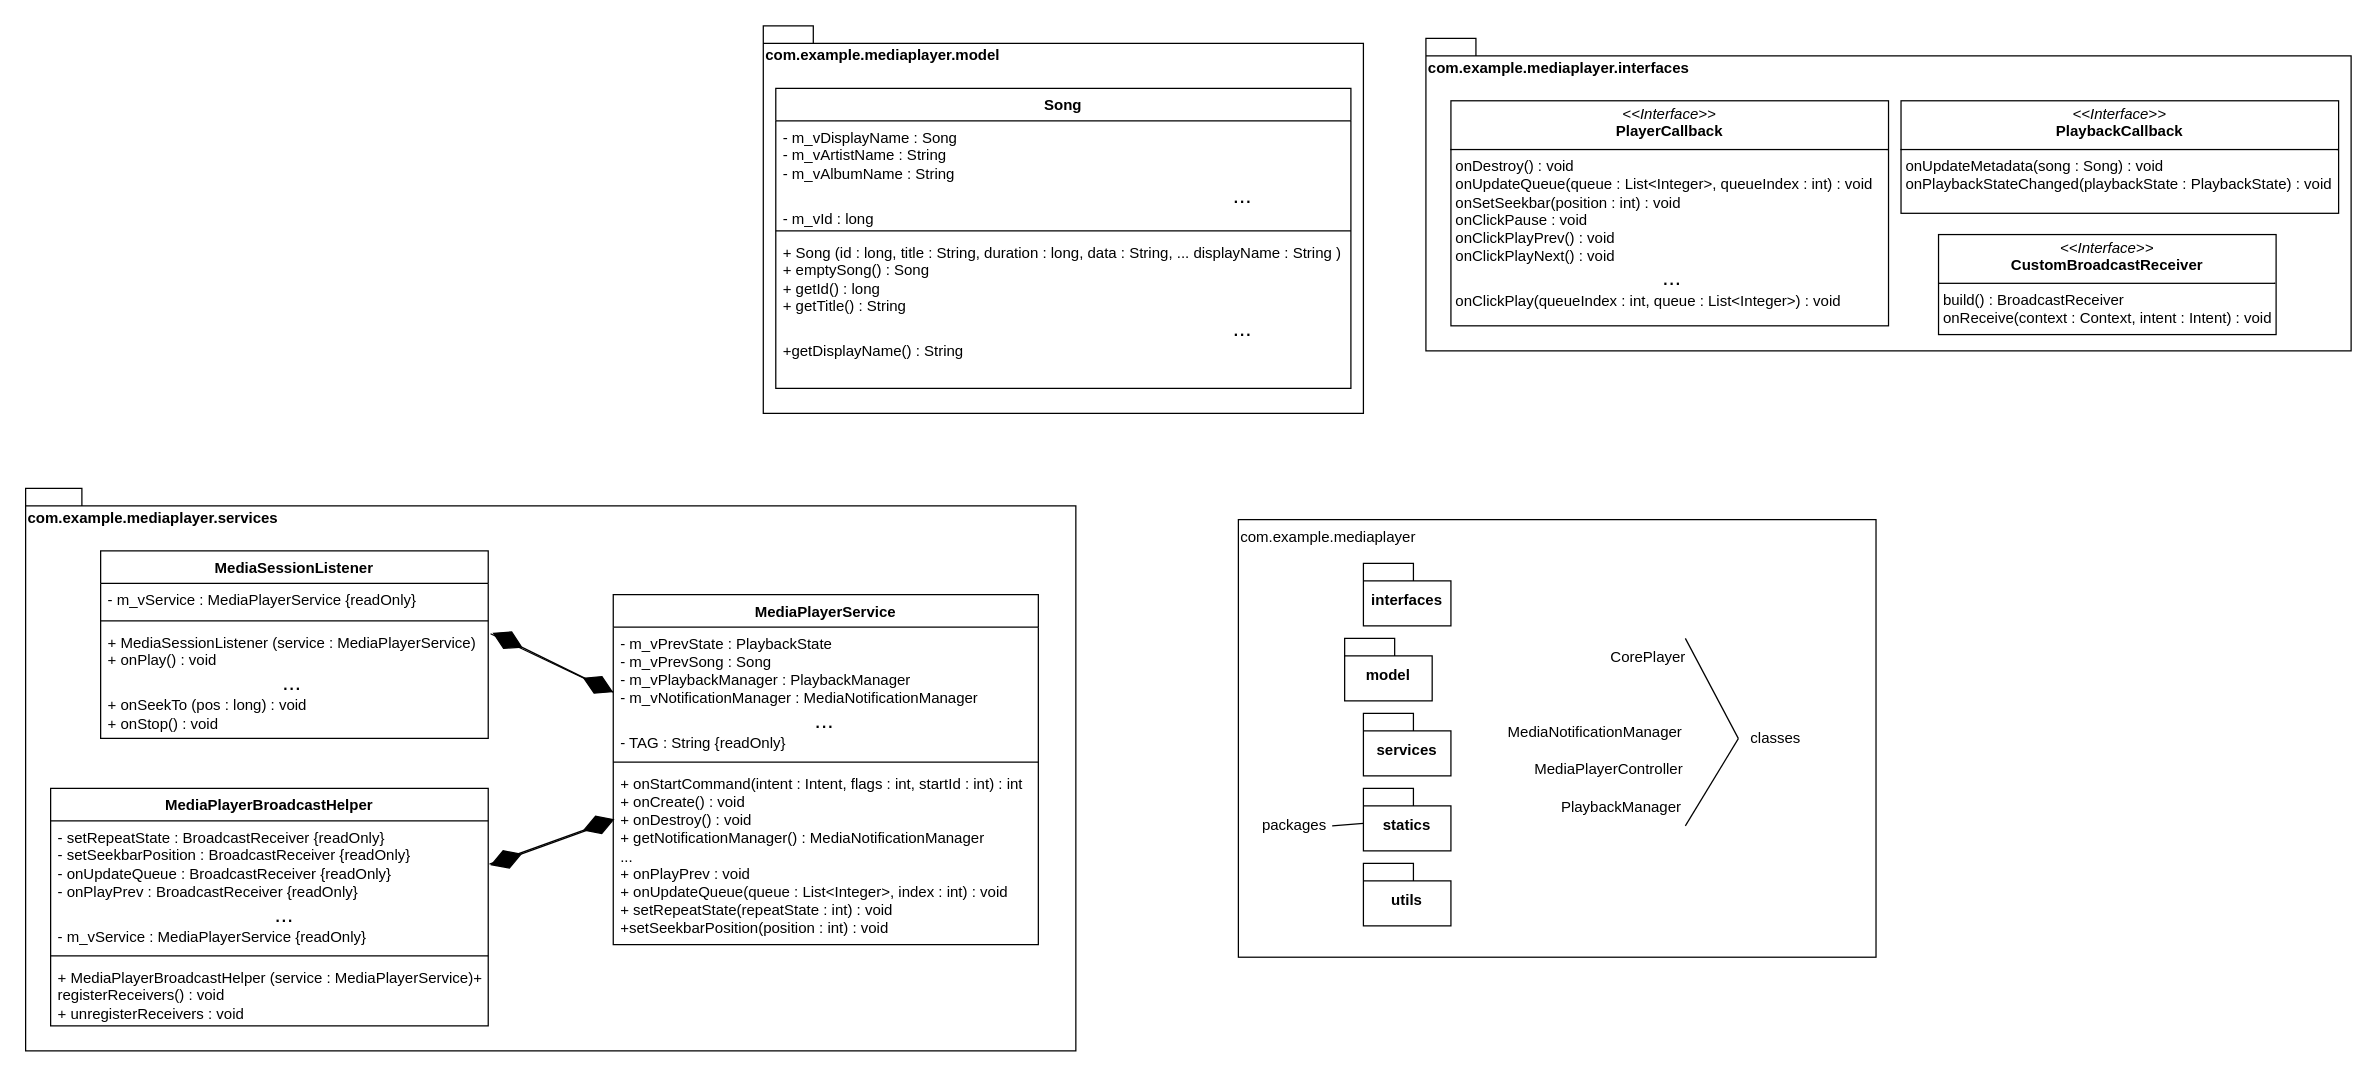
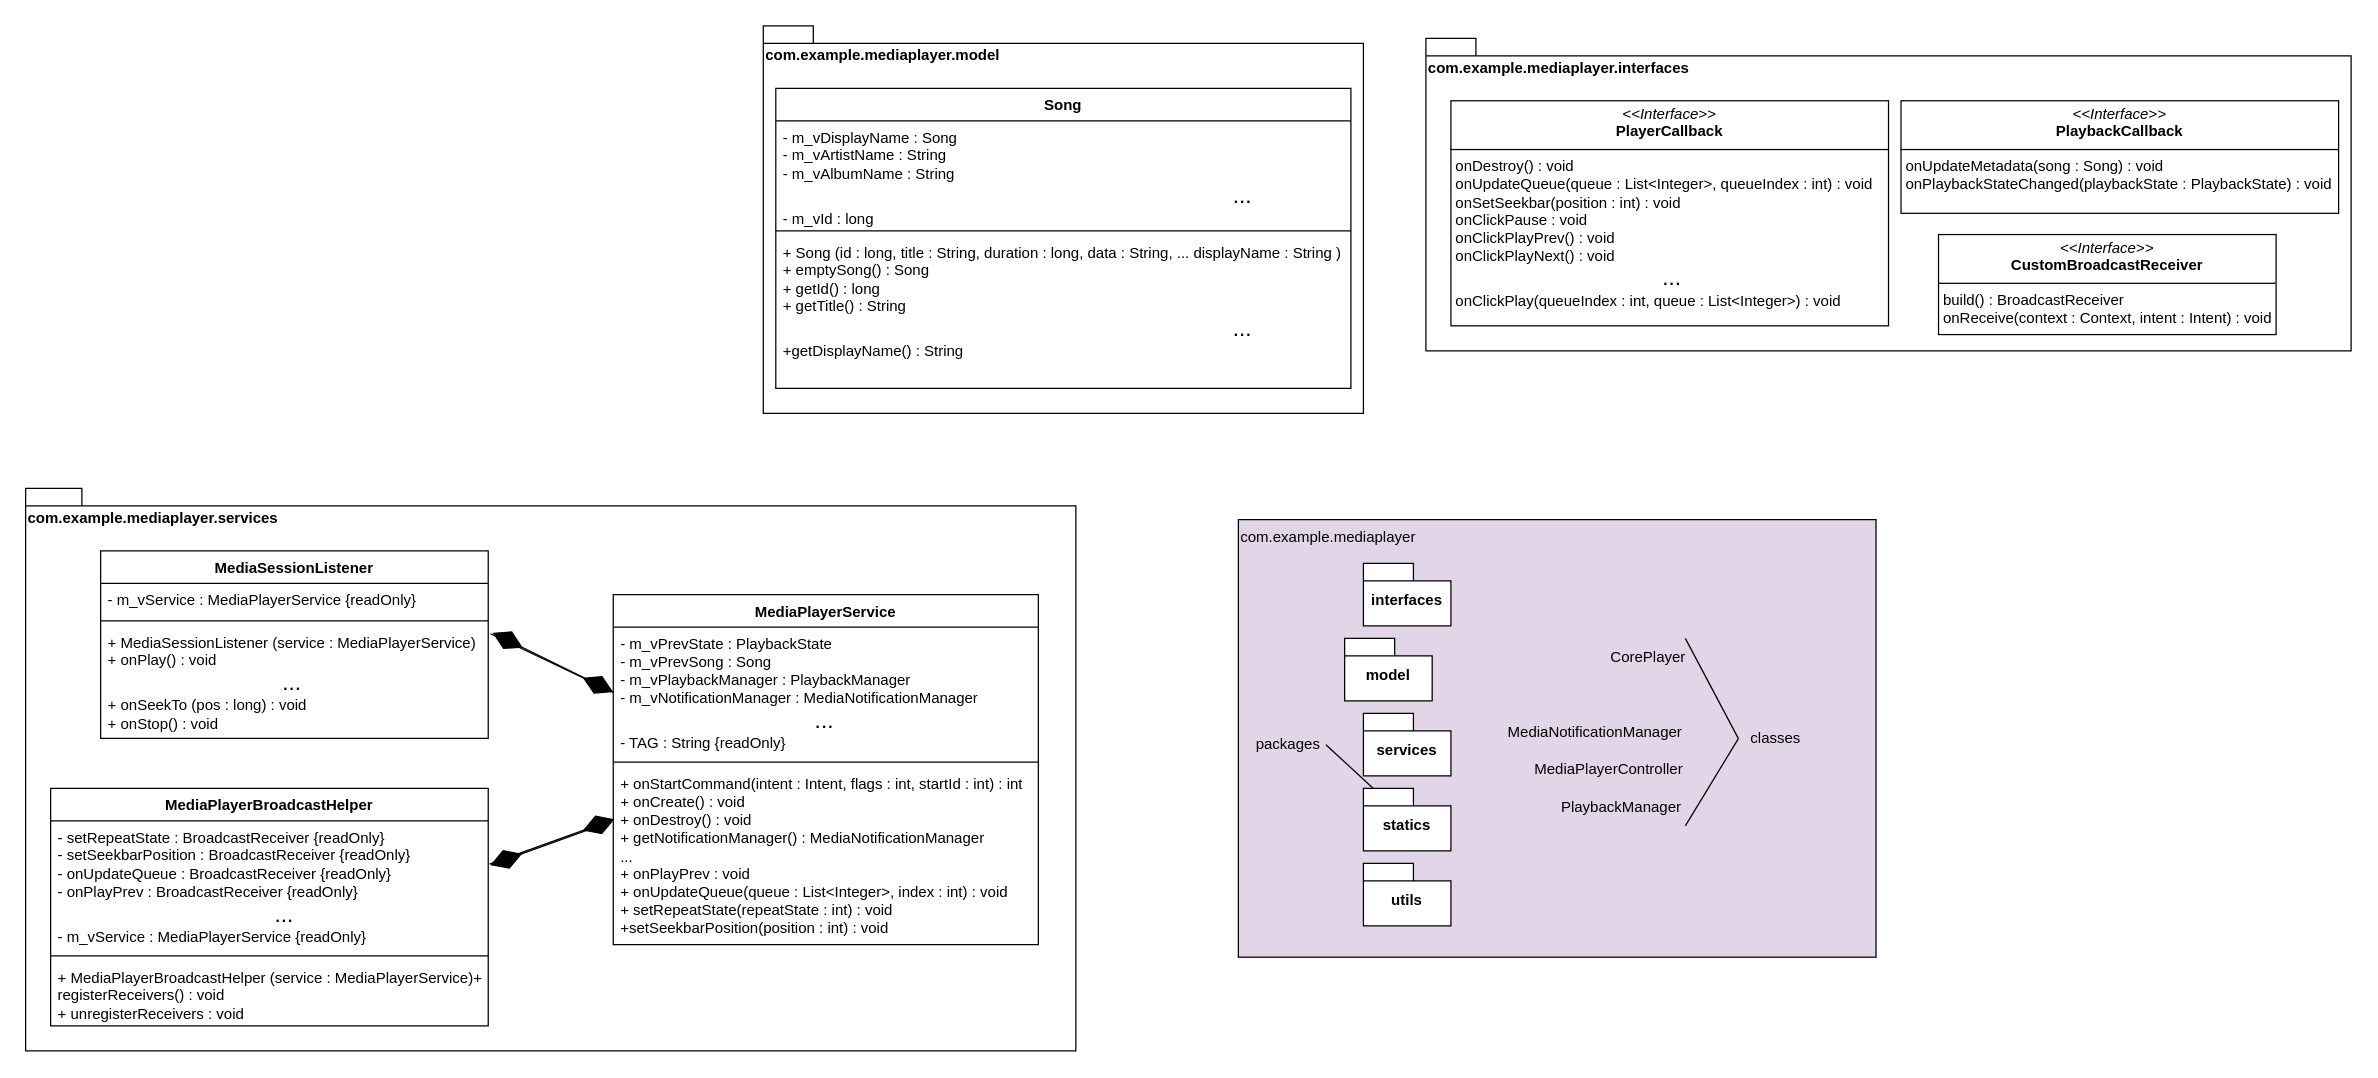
(1557, 738) -> (1557, 738)
(1294, 826) -> (1288, 744)
